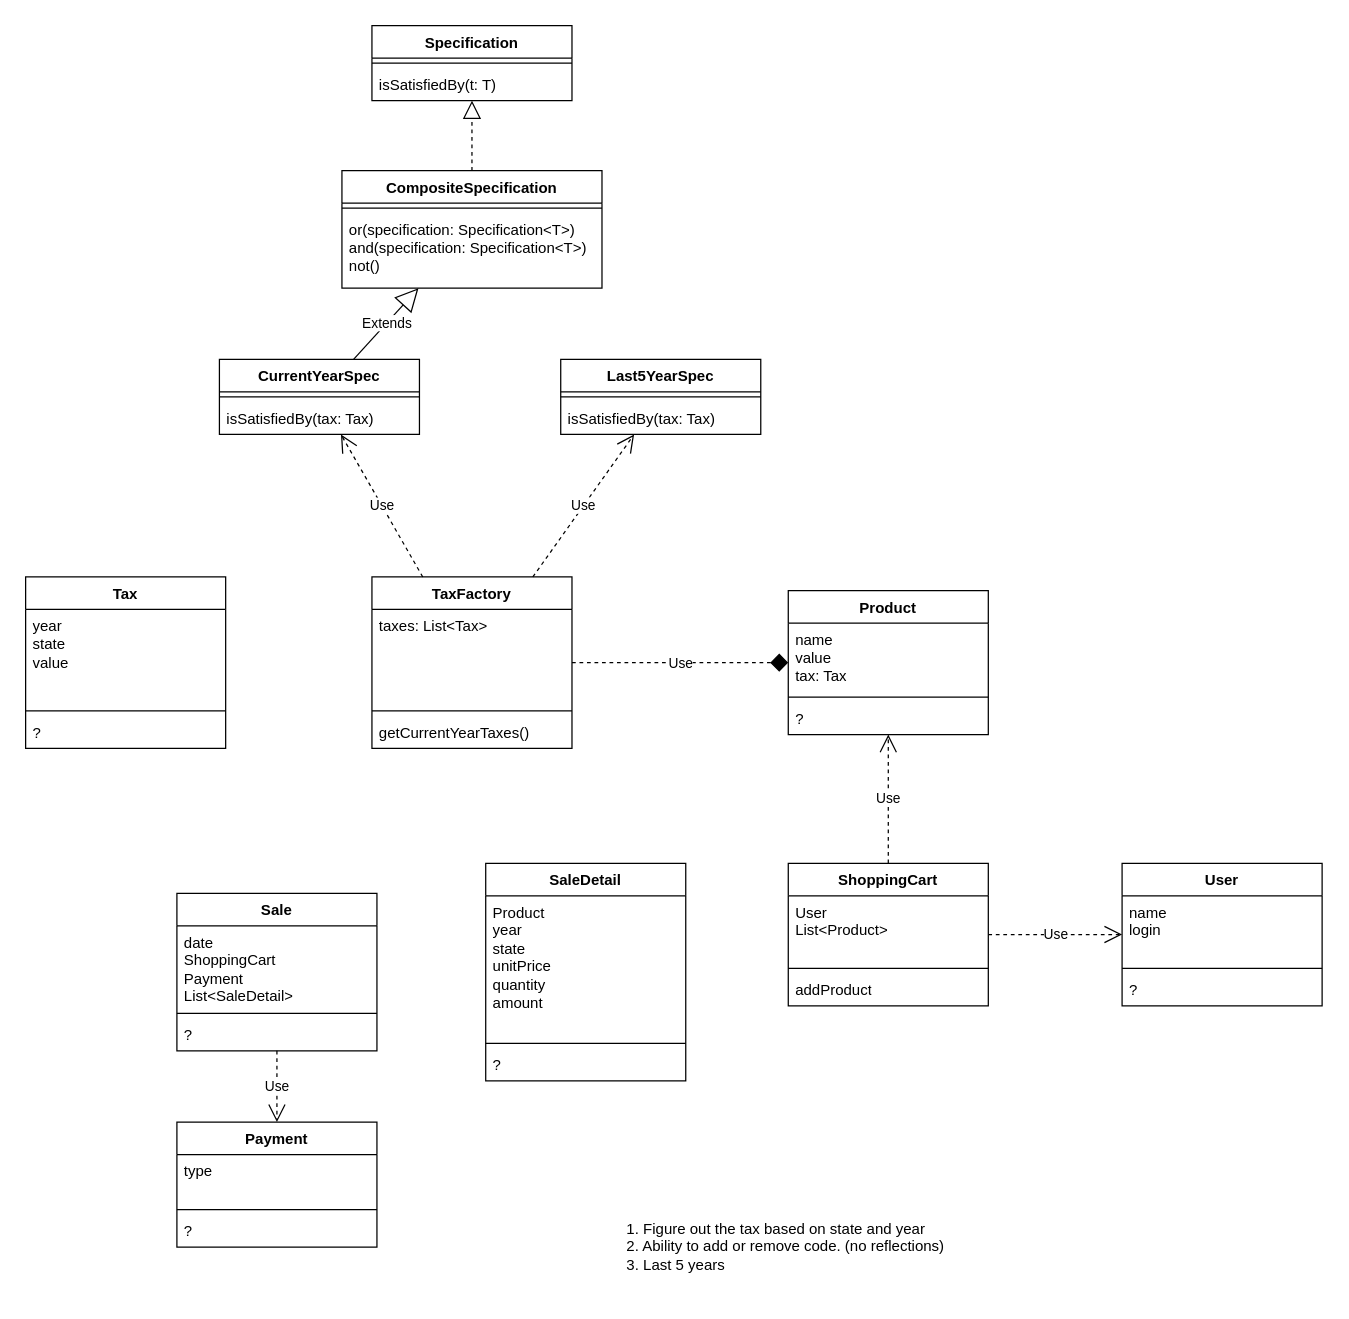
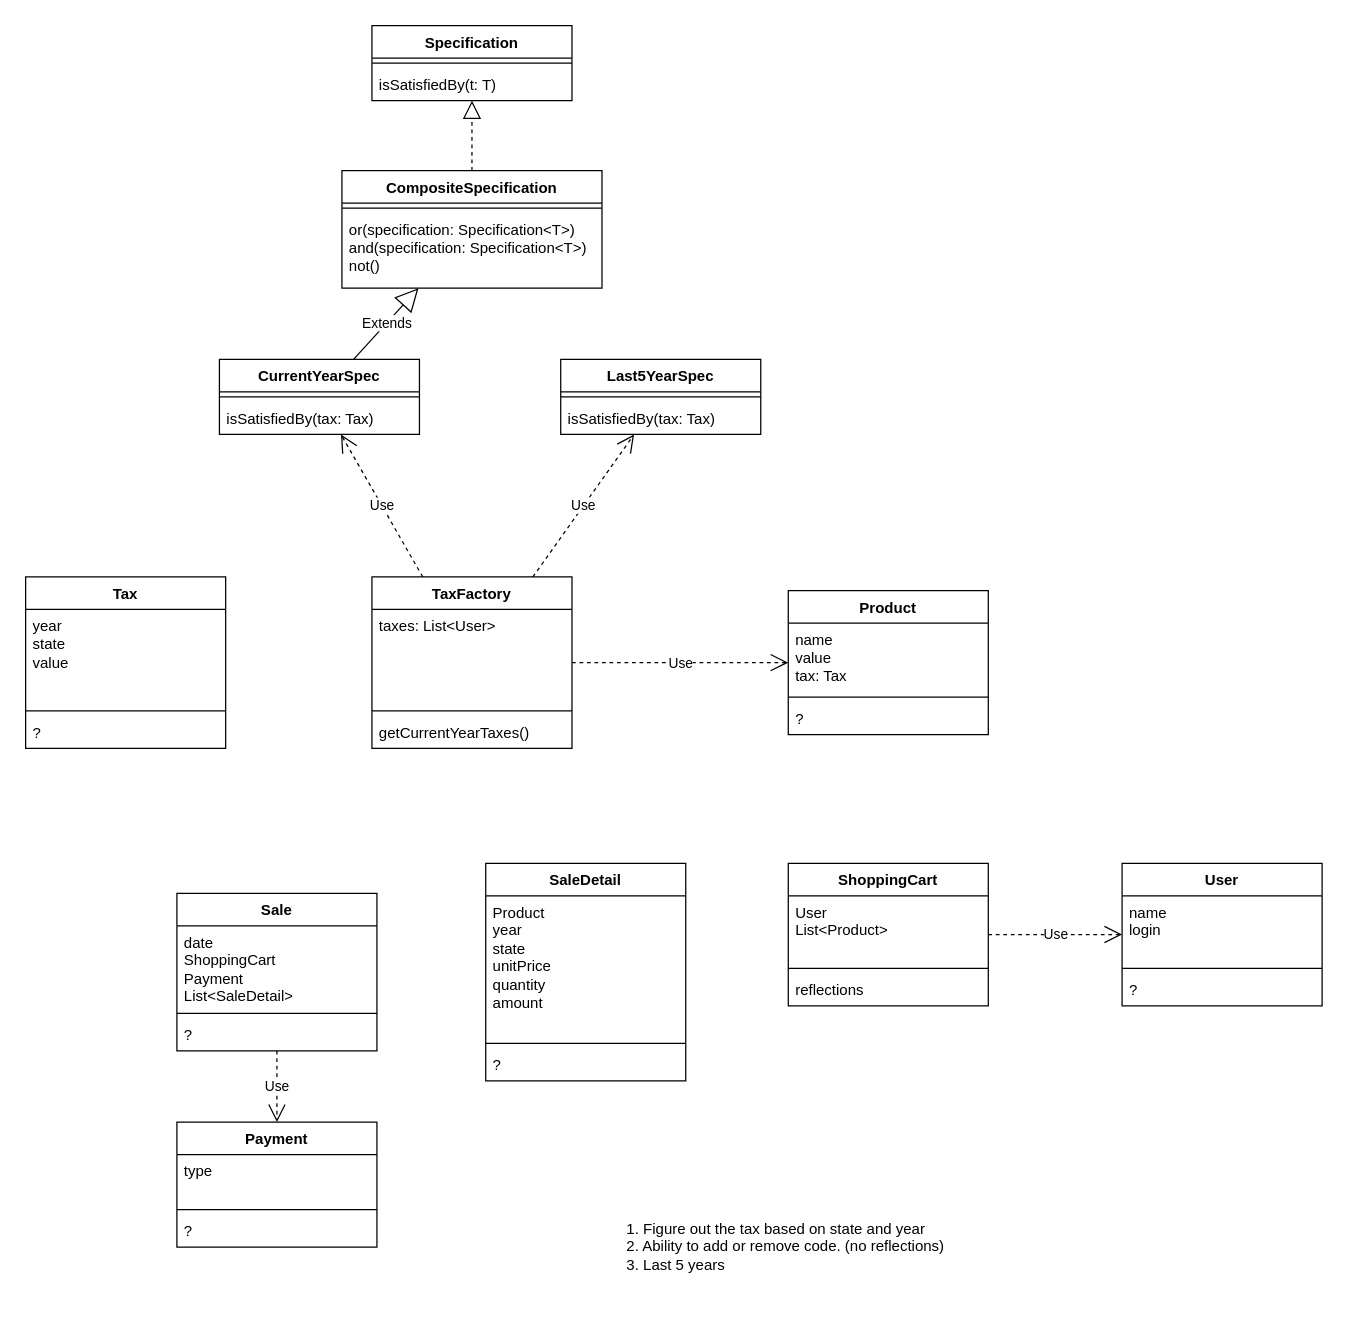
(441, 627) -> (445, 627)
(770, 663) -> (777, 663)
(888, 801) -> none
(838, 991) -> (838, 991)
